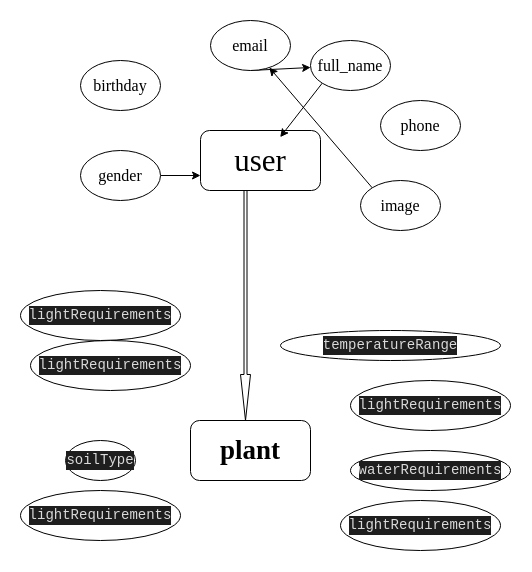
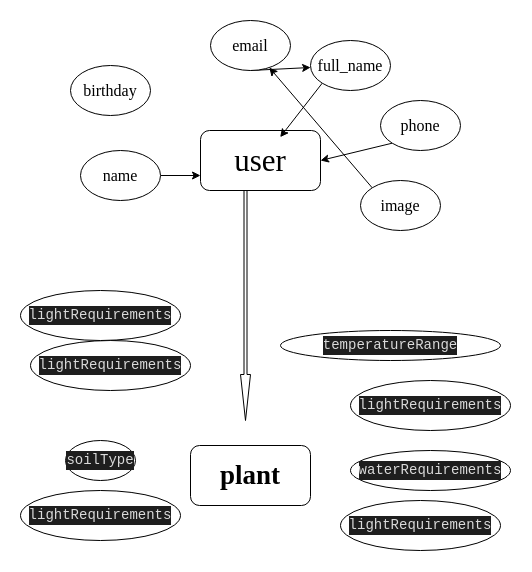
(121, 86) -> (111, 91)
none -> (360, 151)
(121, 176) -> (121, 176)
(251, 451) -> (251, 476)
